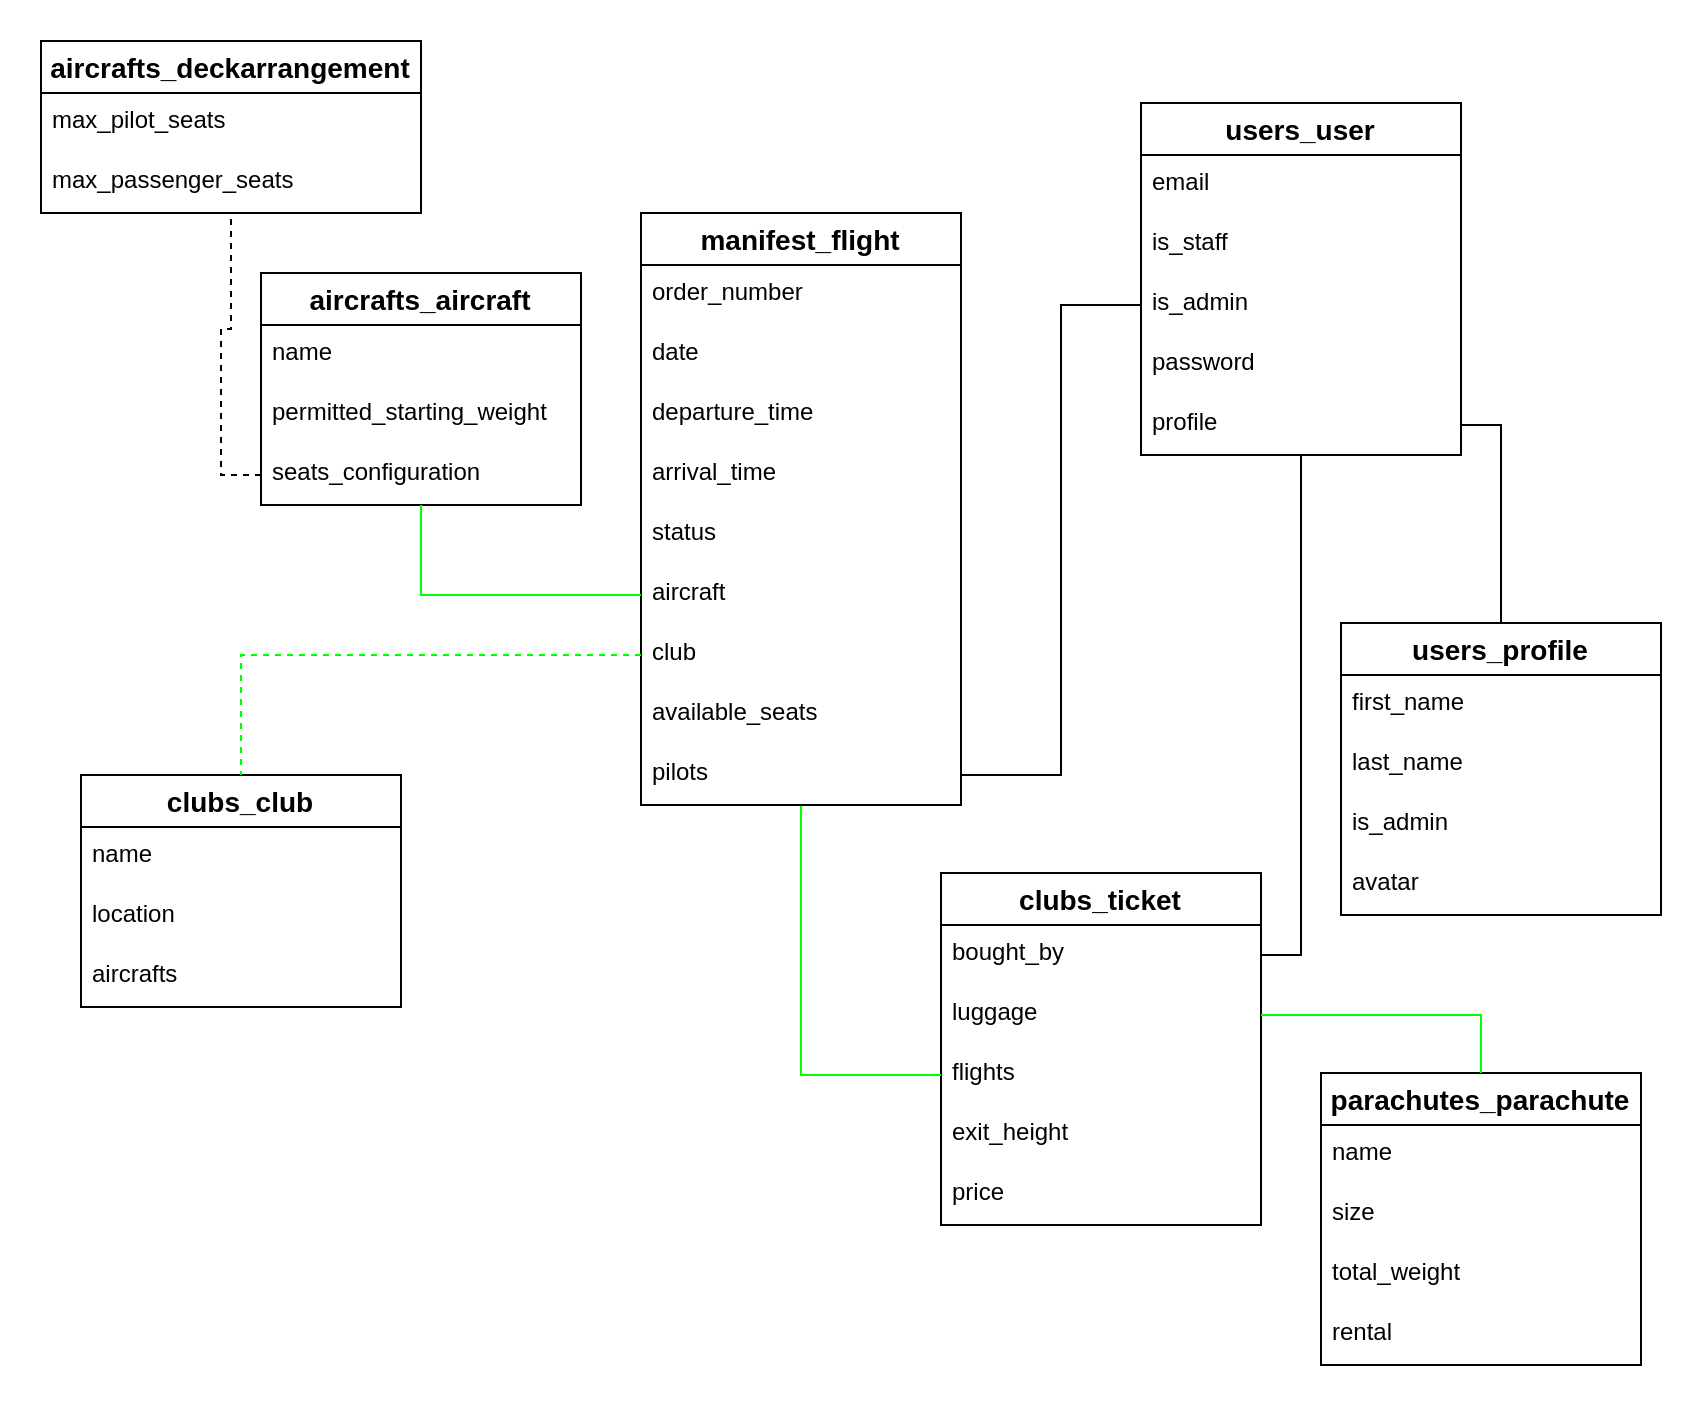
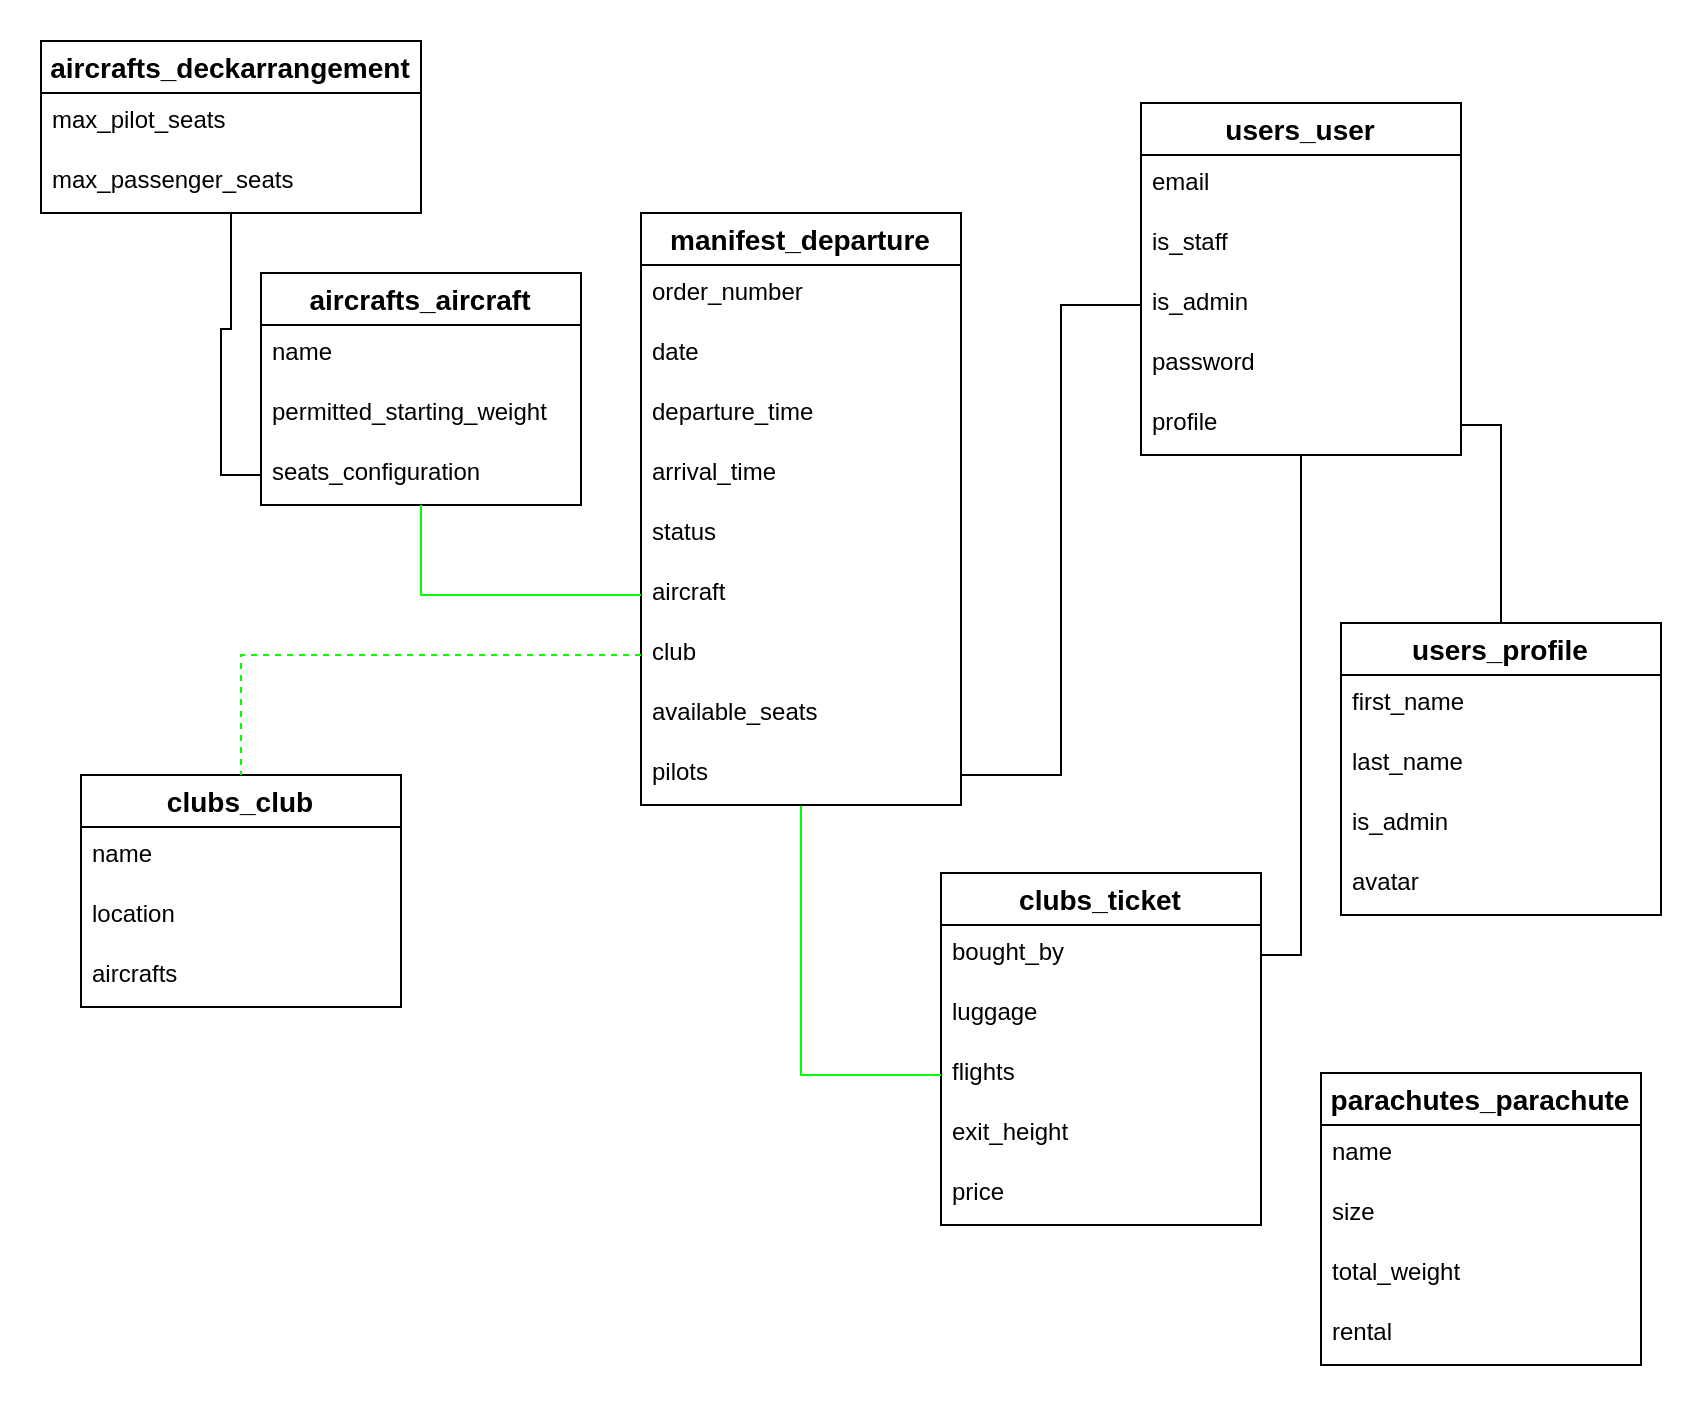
(800, 241) -> (800, 241)
(221, 359) -> (221, 359)
(1401, 1015) -> none
